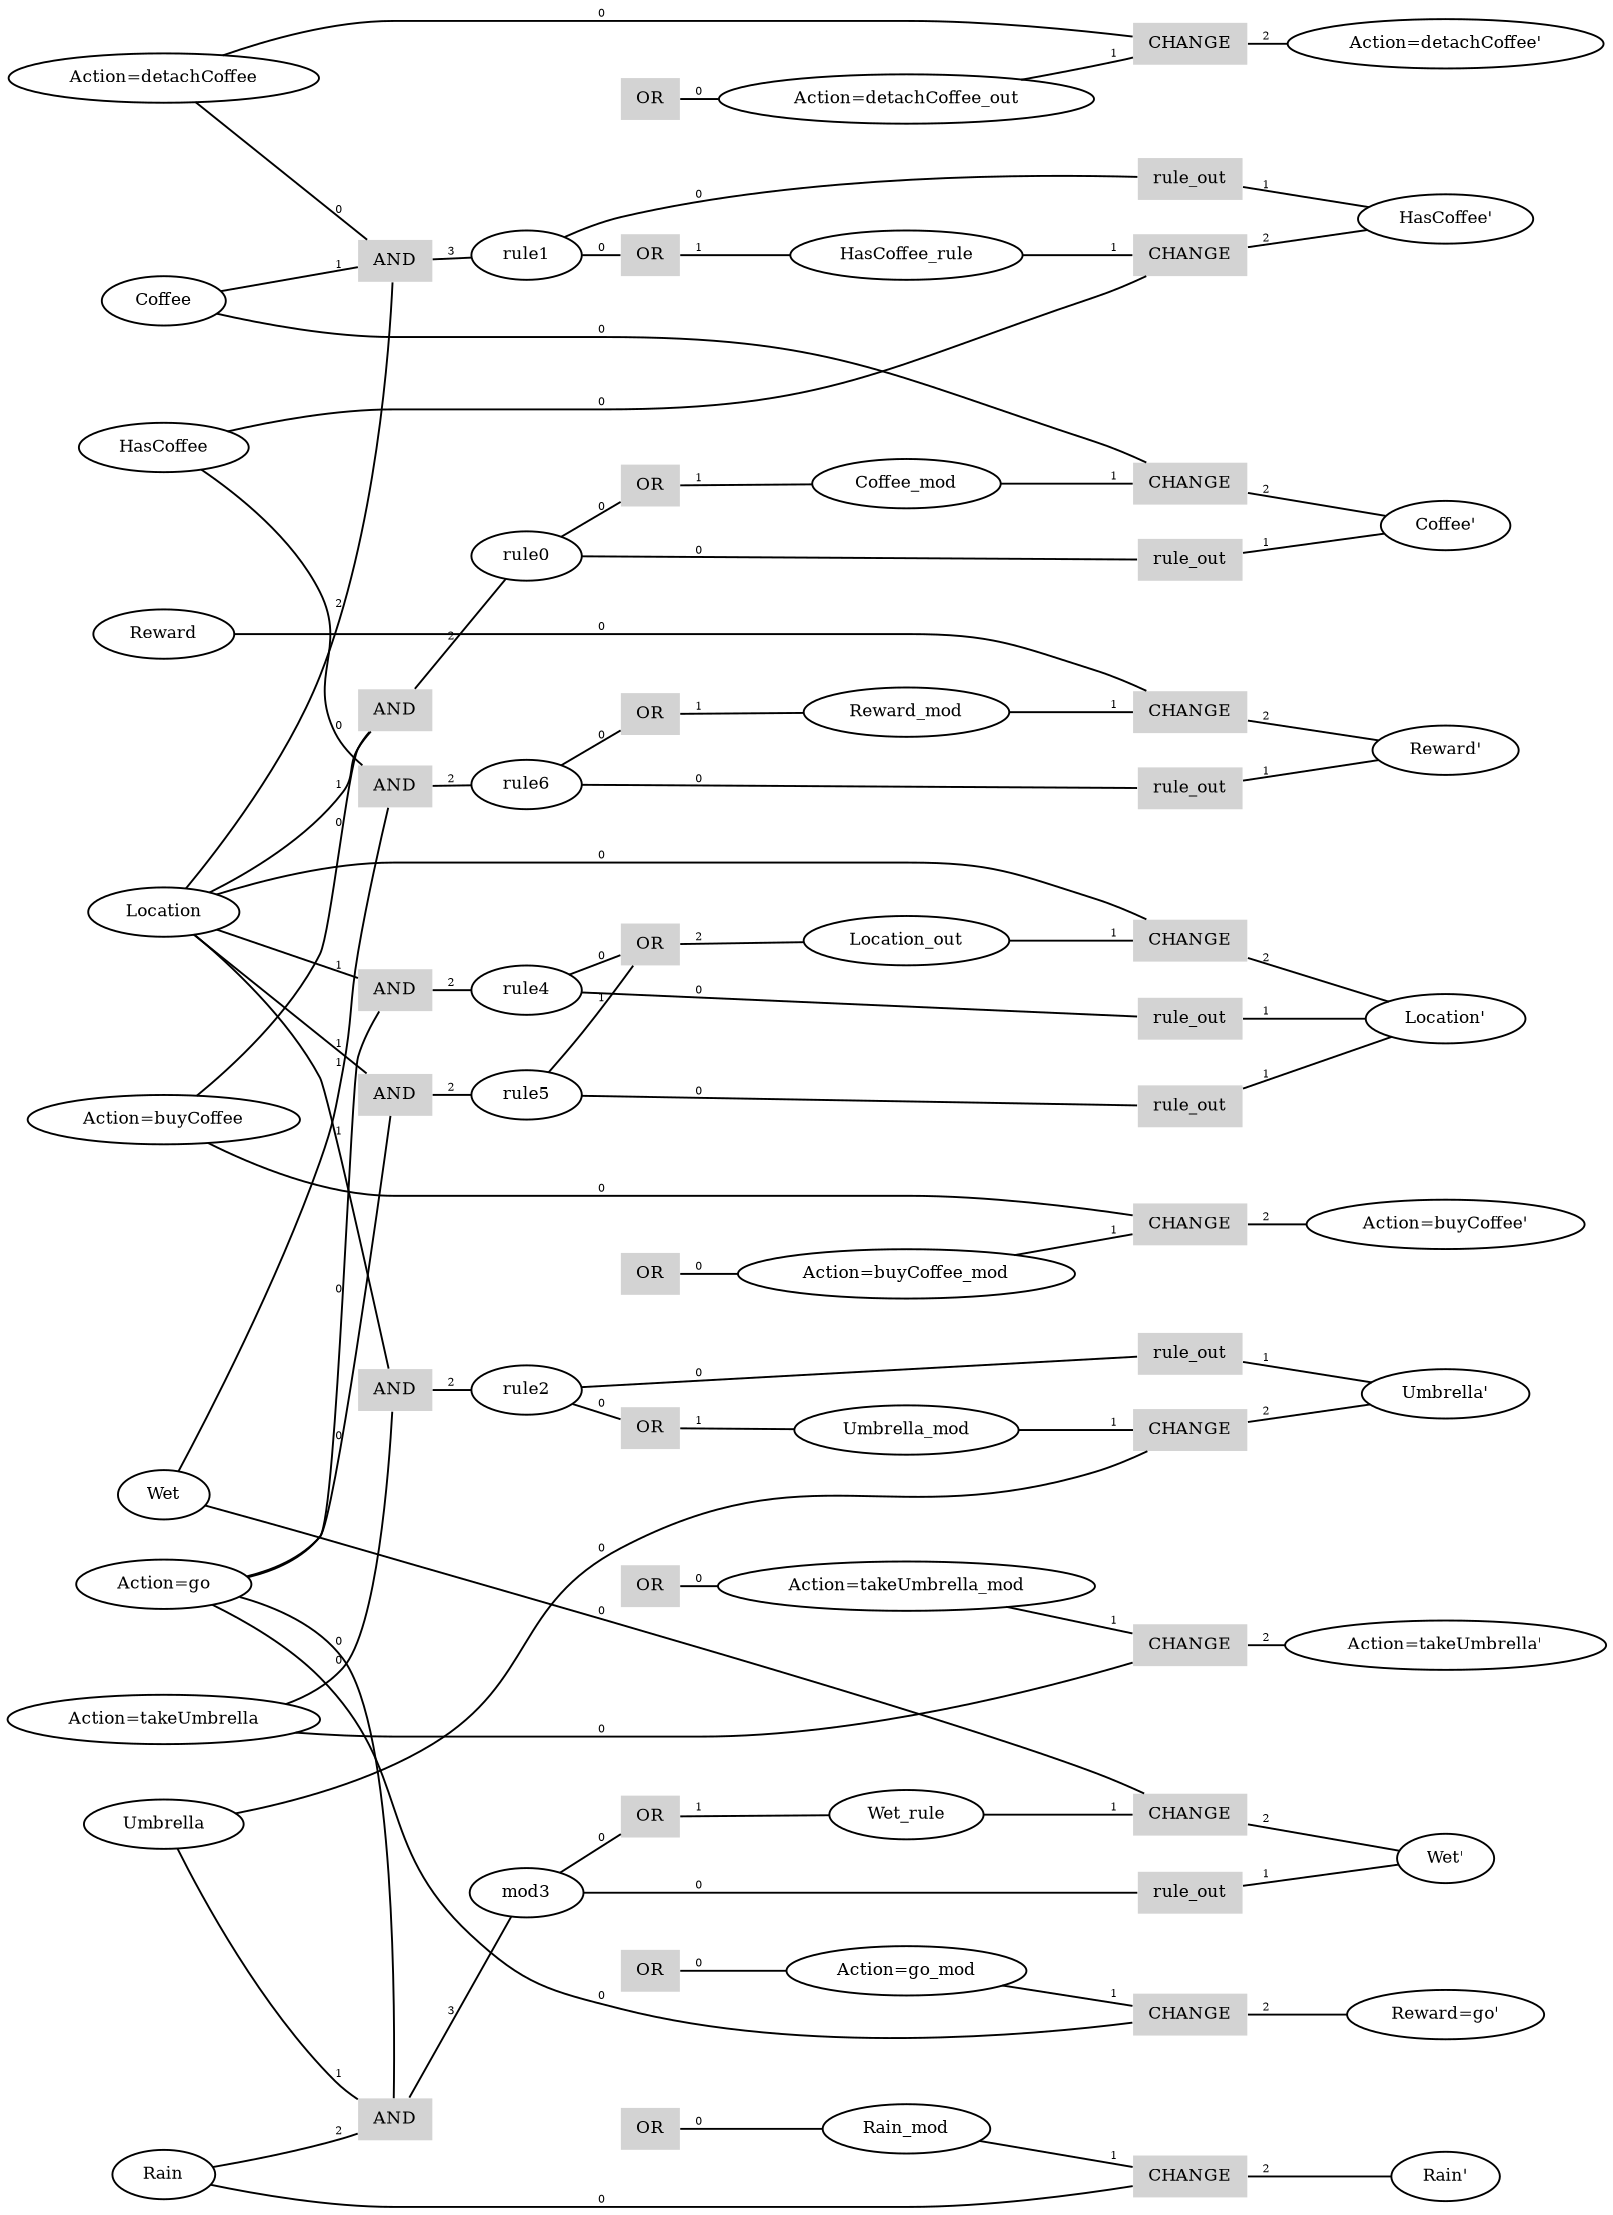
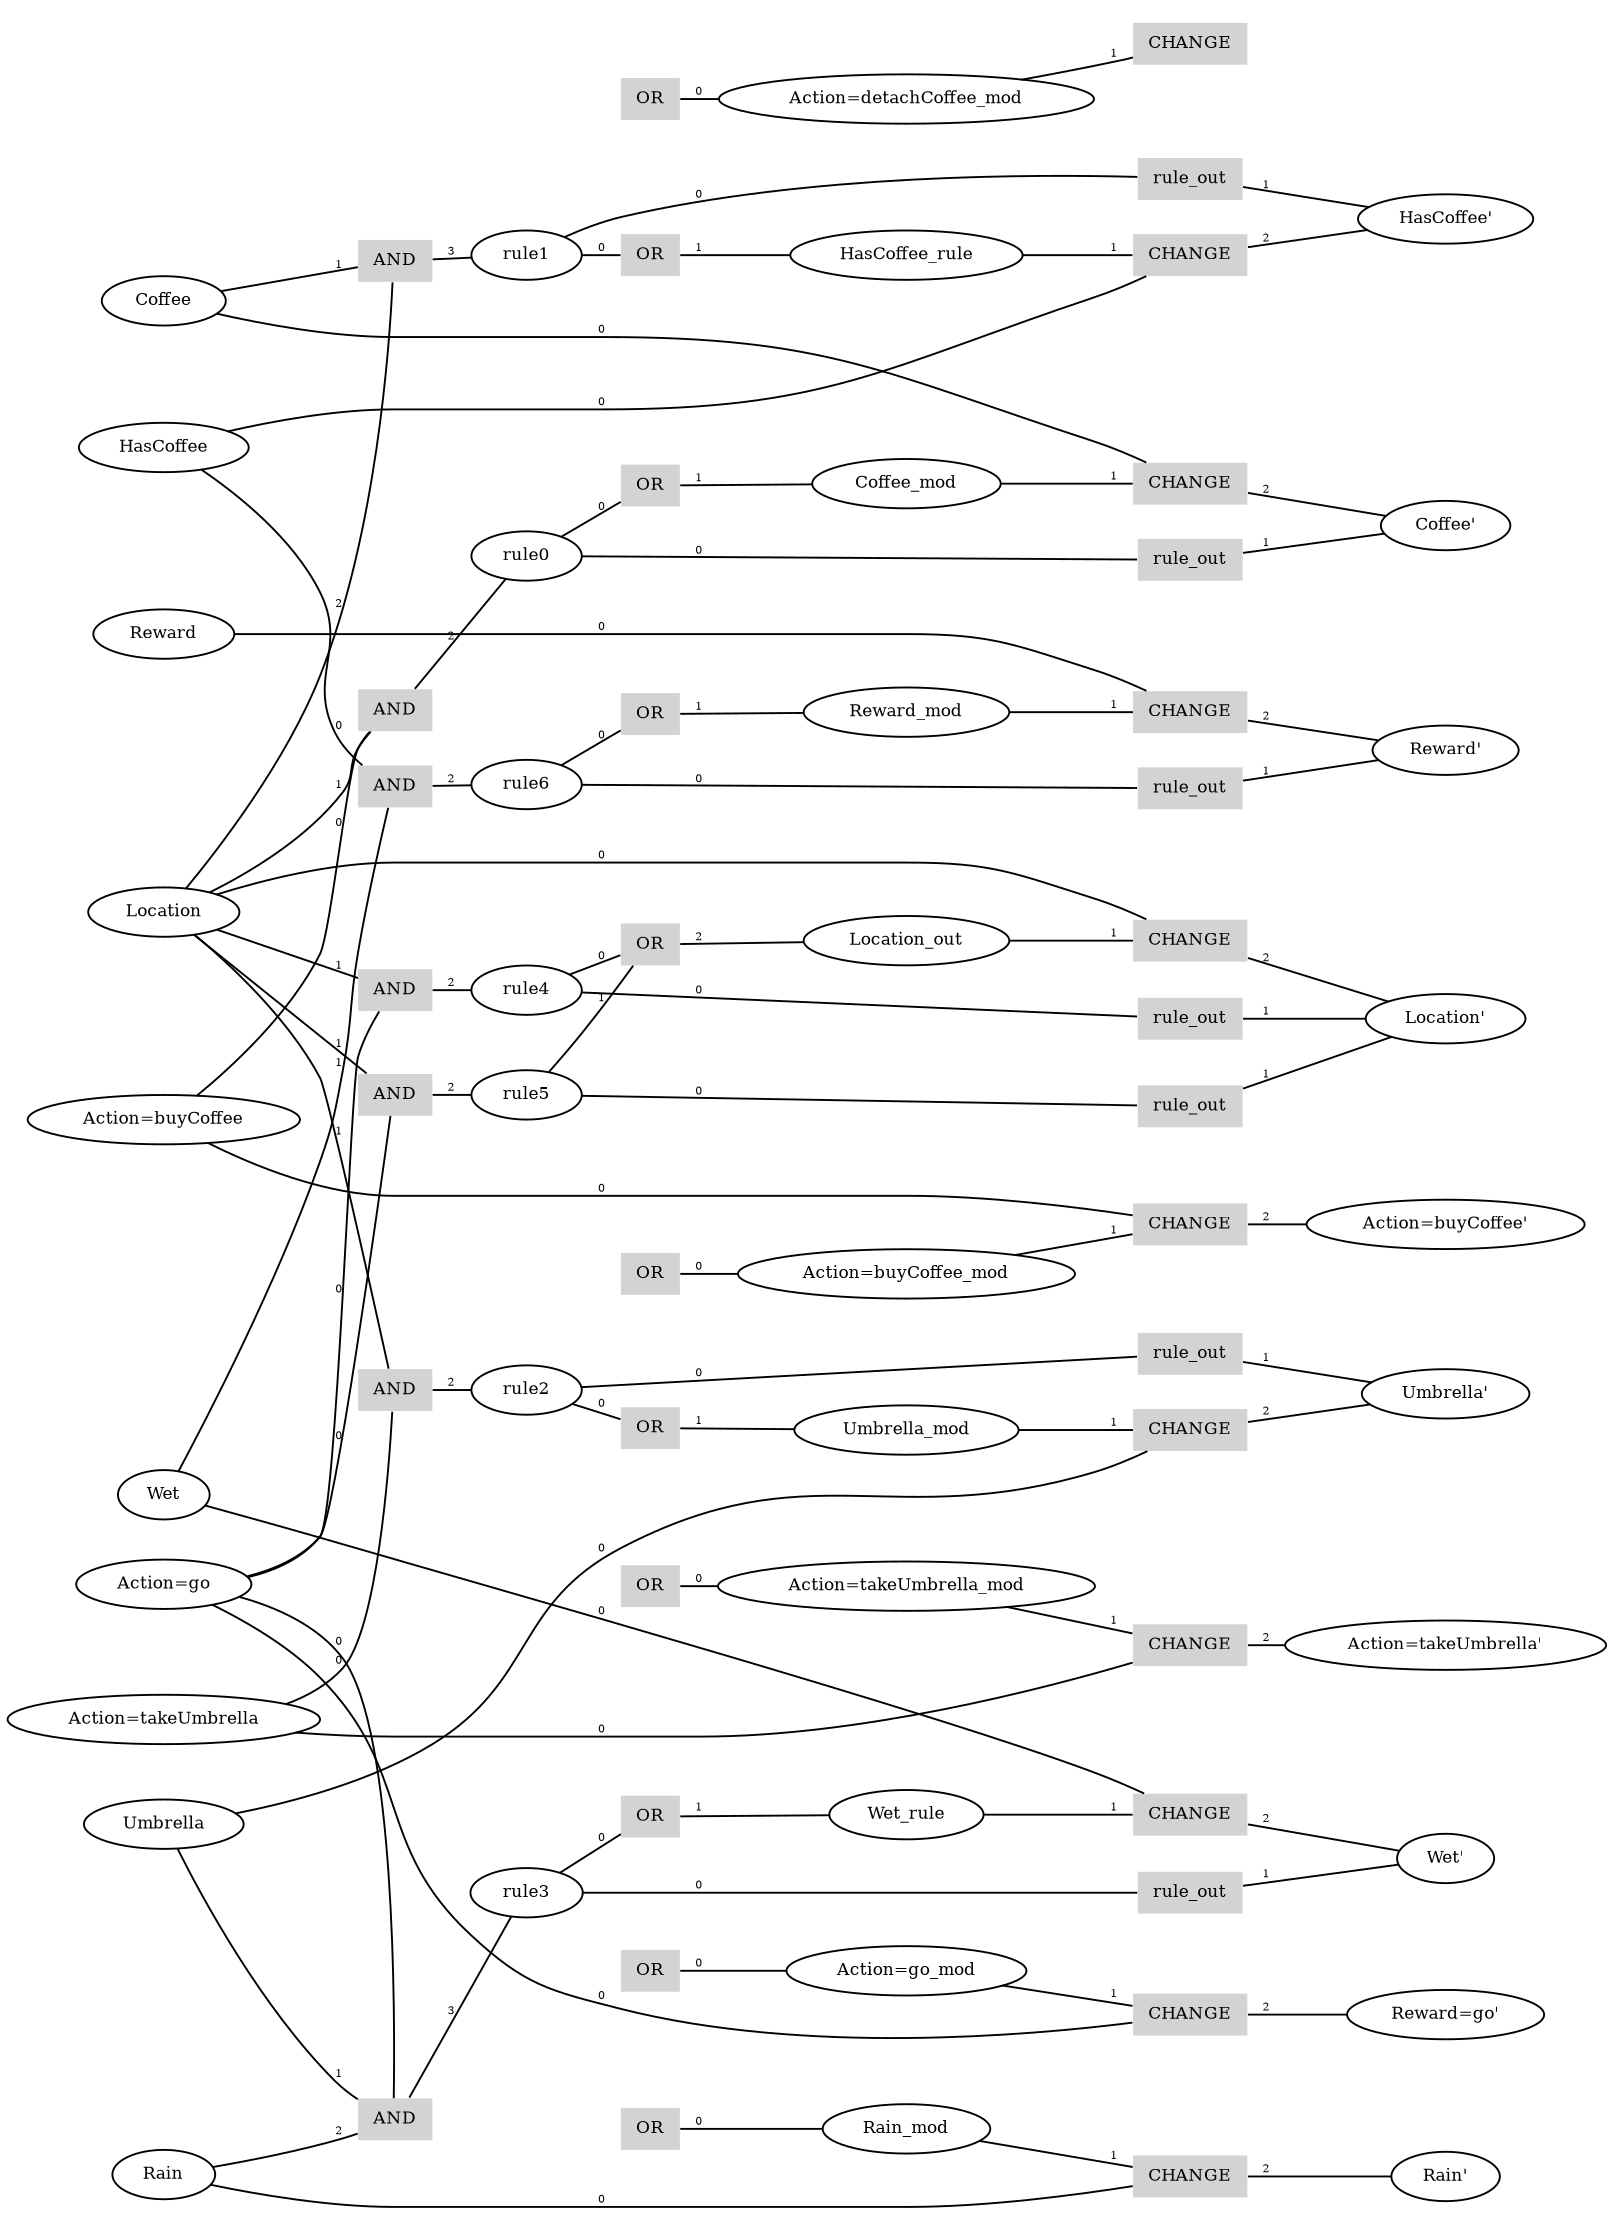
(1446, 44) -> none
(164, 78) -> none
(906, 99) -> (906, 99)
(527, 1893) -> (527, 1893)
